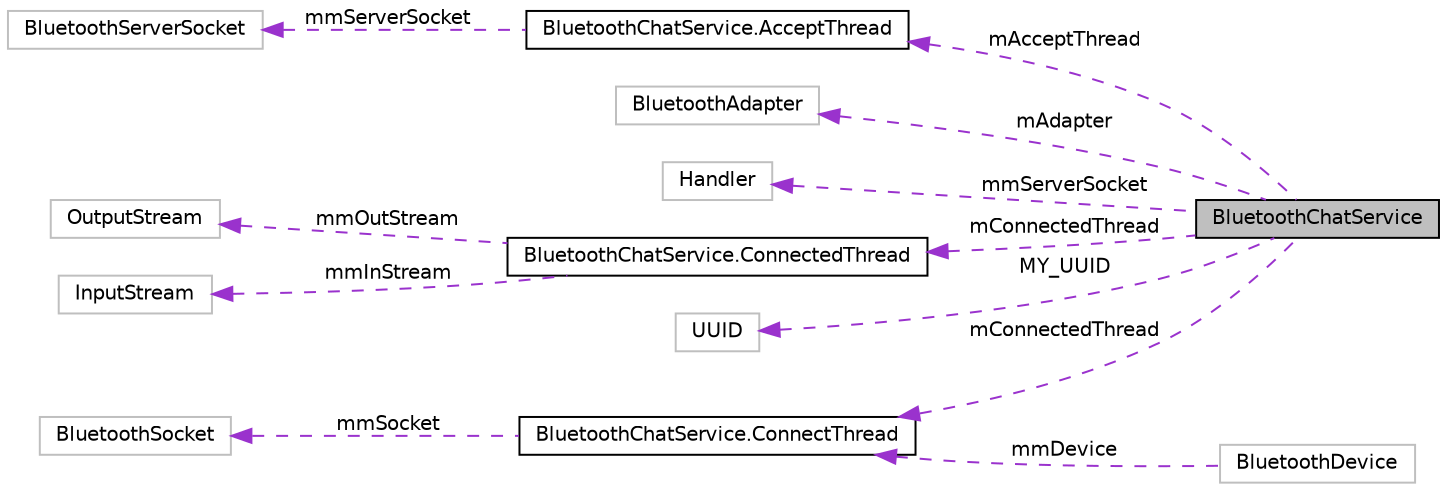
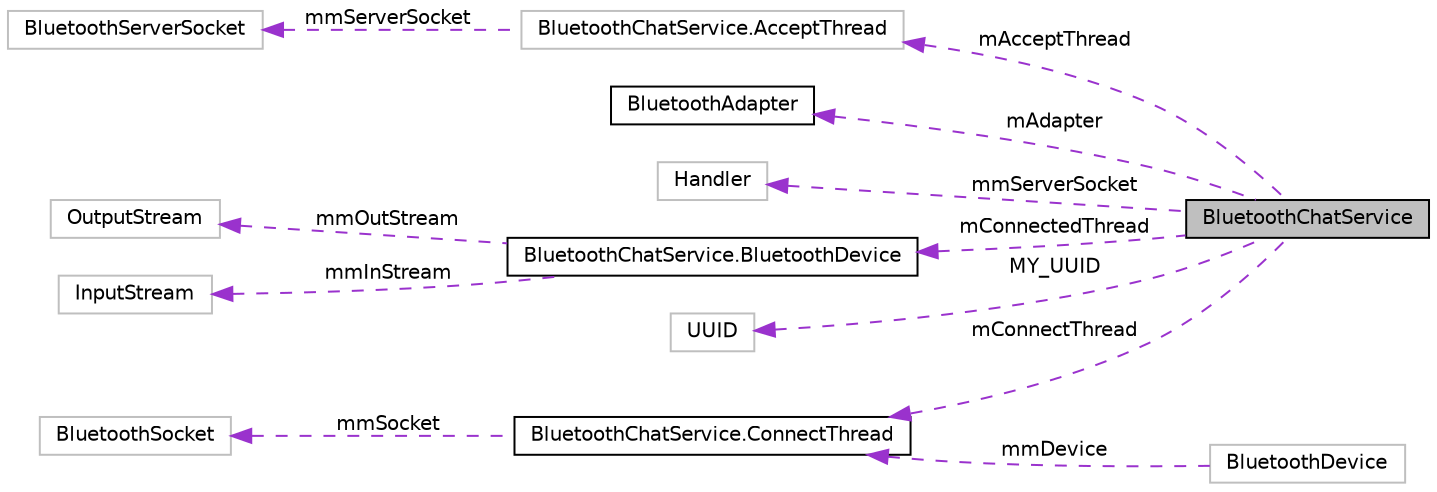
(717, 30) -> (713, 30)
(717, 105) -> (713, 105)
(717, 257) -> (713, 257)
(1062, 331) -> (1052, 331)
